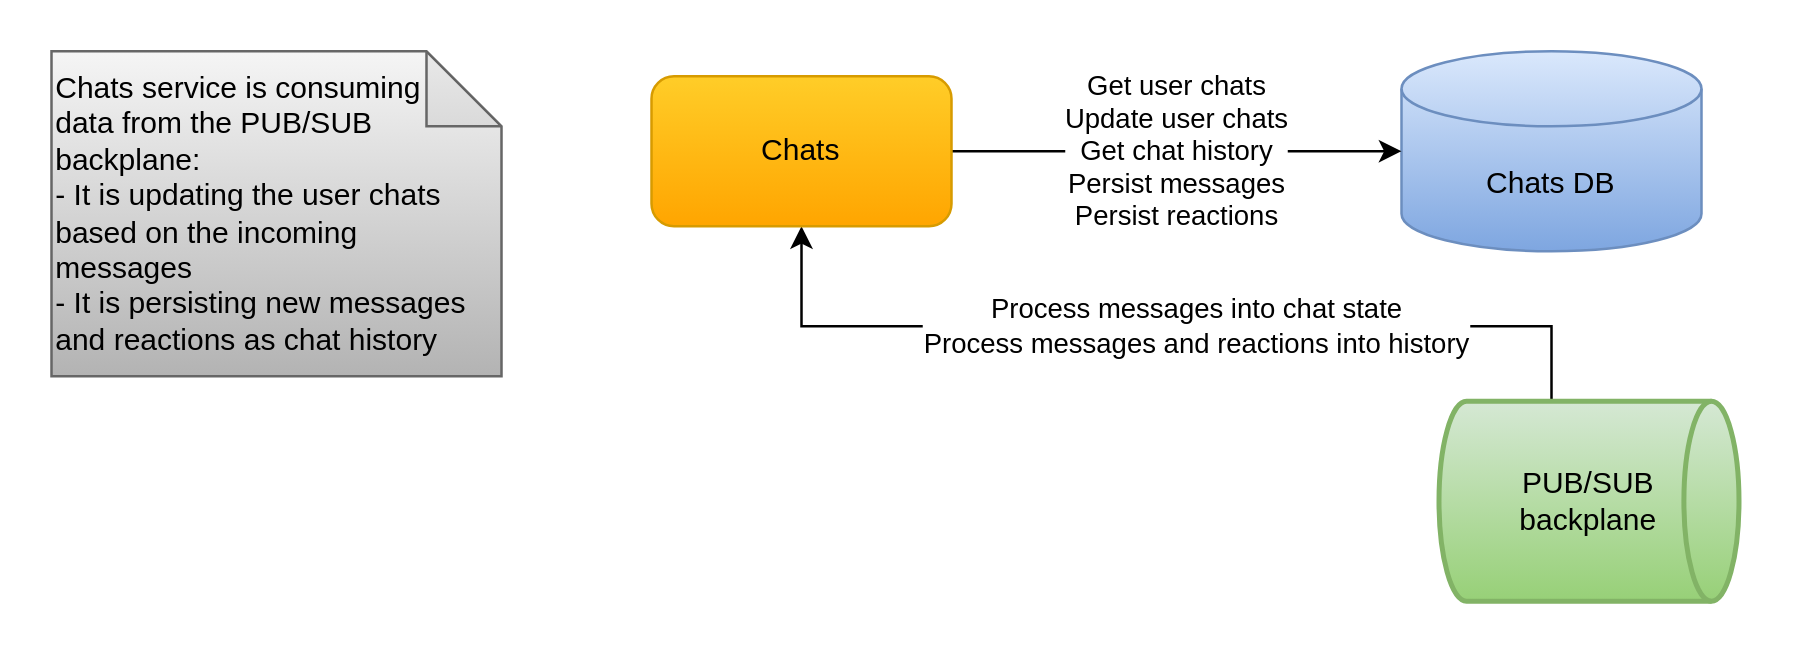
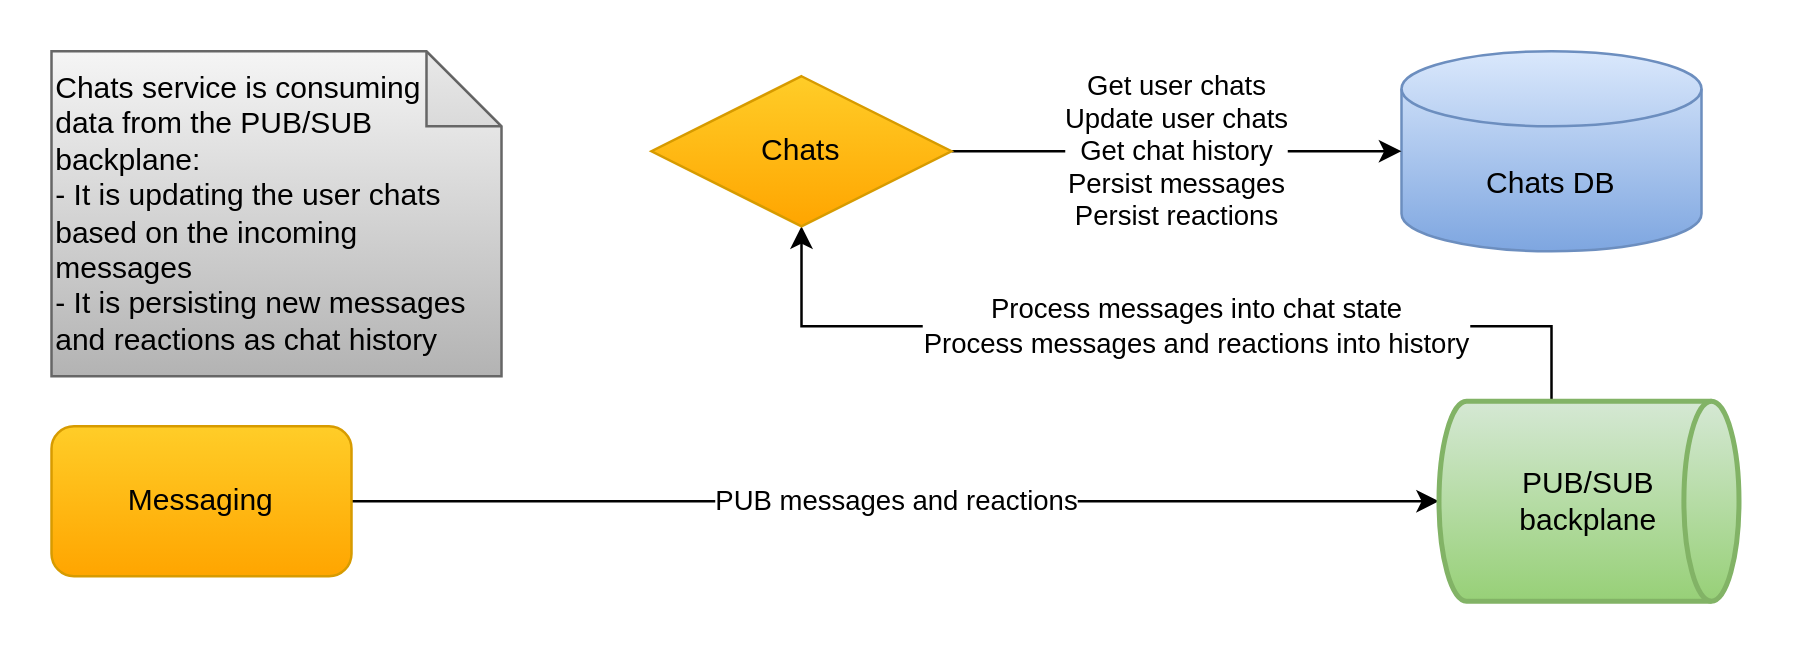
(801, 151) -> (801, 151)
none -> (201, 501)
none -> (1221, 501)
